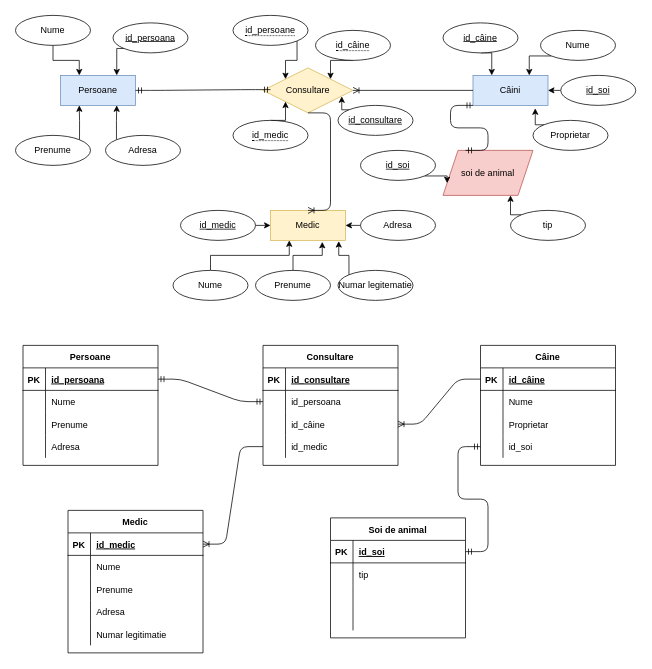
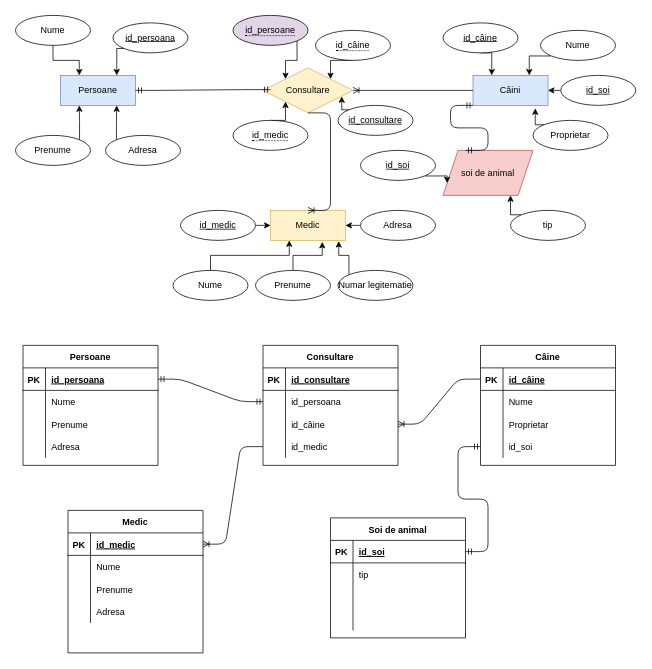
(270, 30) -> (270, 30)
(147, 634) -> none
